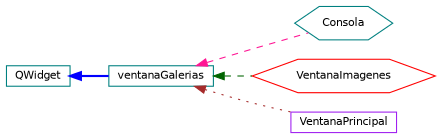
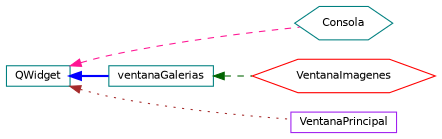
(258, 47) -> (190, 41)
(248, 102) -> (185, 109)
